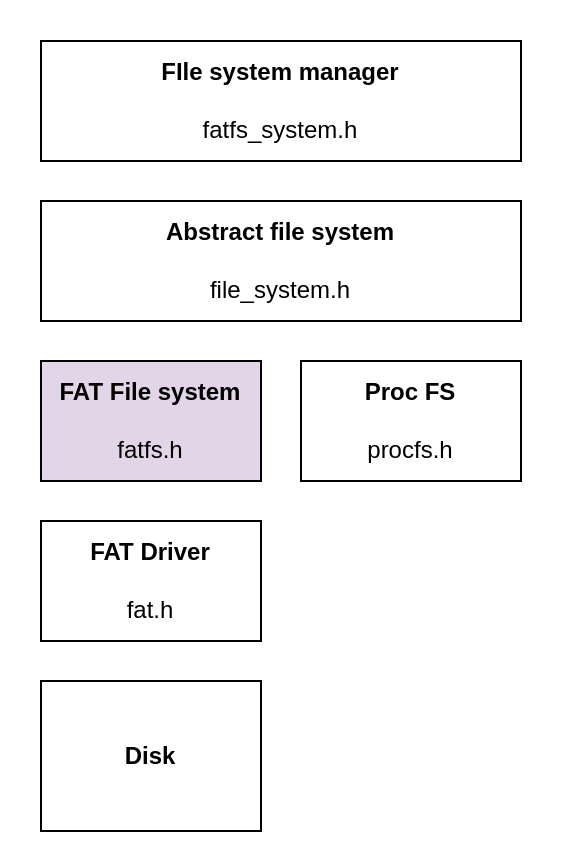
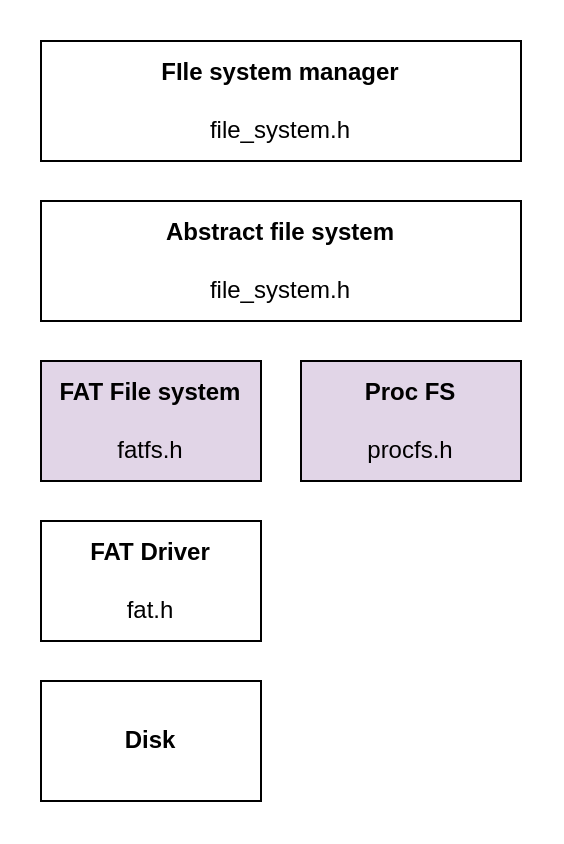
(281, 101) -> (281, 101)
(411, 421) -> (411, 421)
(151, 756) -> (151, 741)
